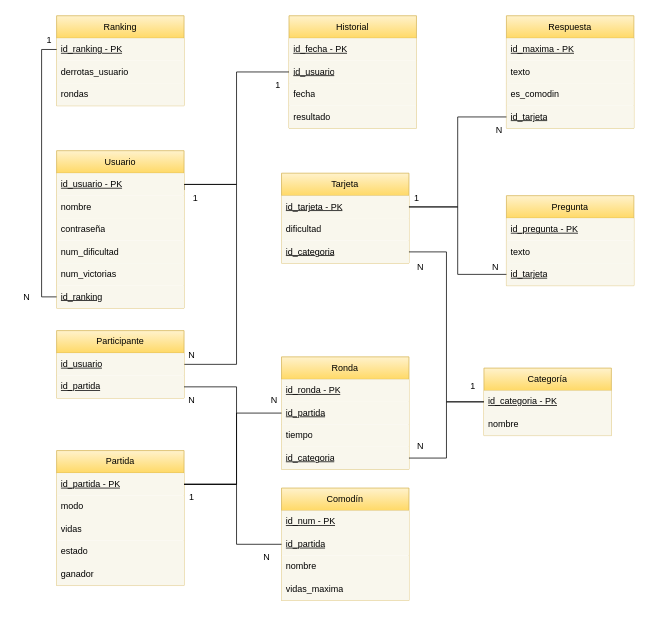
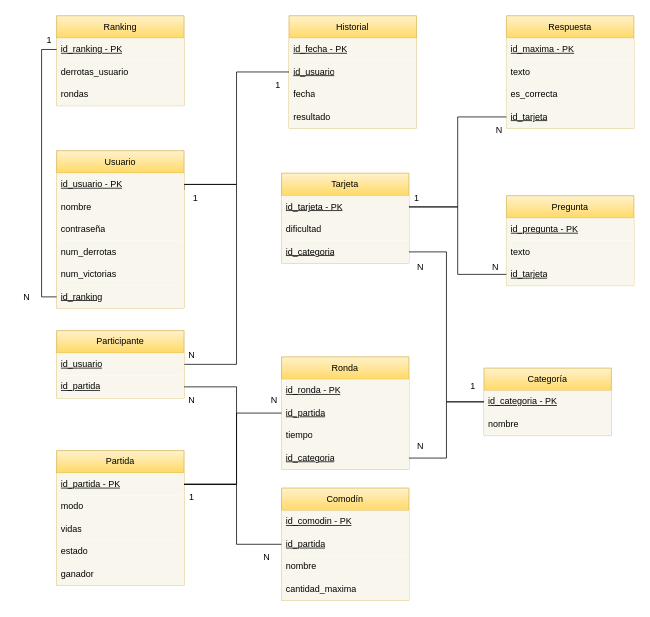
(535, 94) -> (539, 94)
(93, 252) -> (91, 252)
(310, 522) -> (319, 522)
(314, 589) -> (322, 589)
